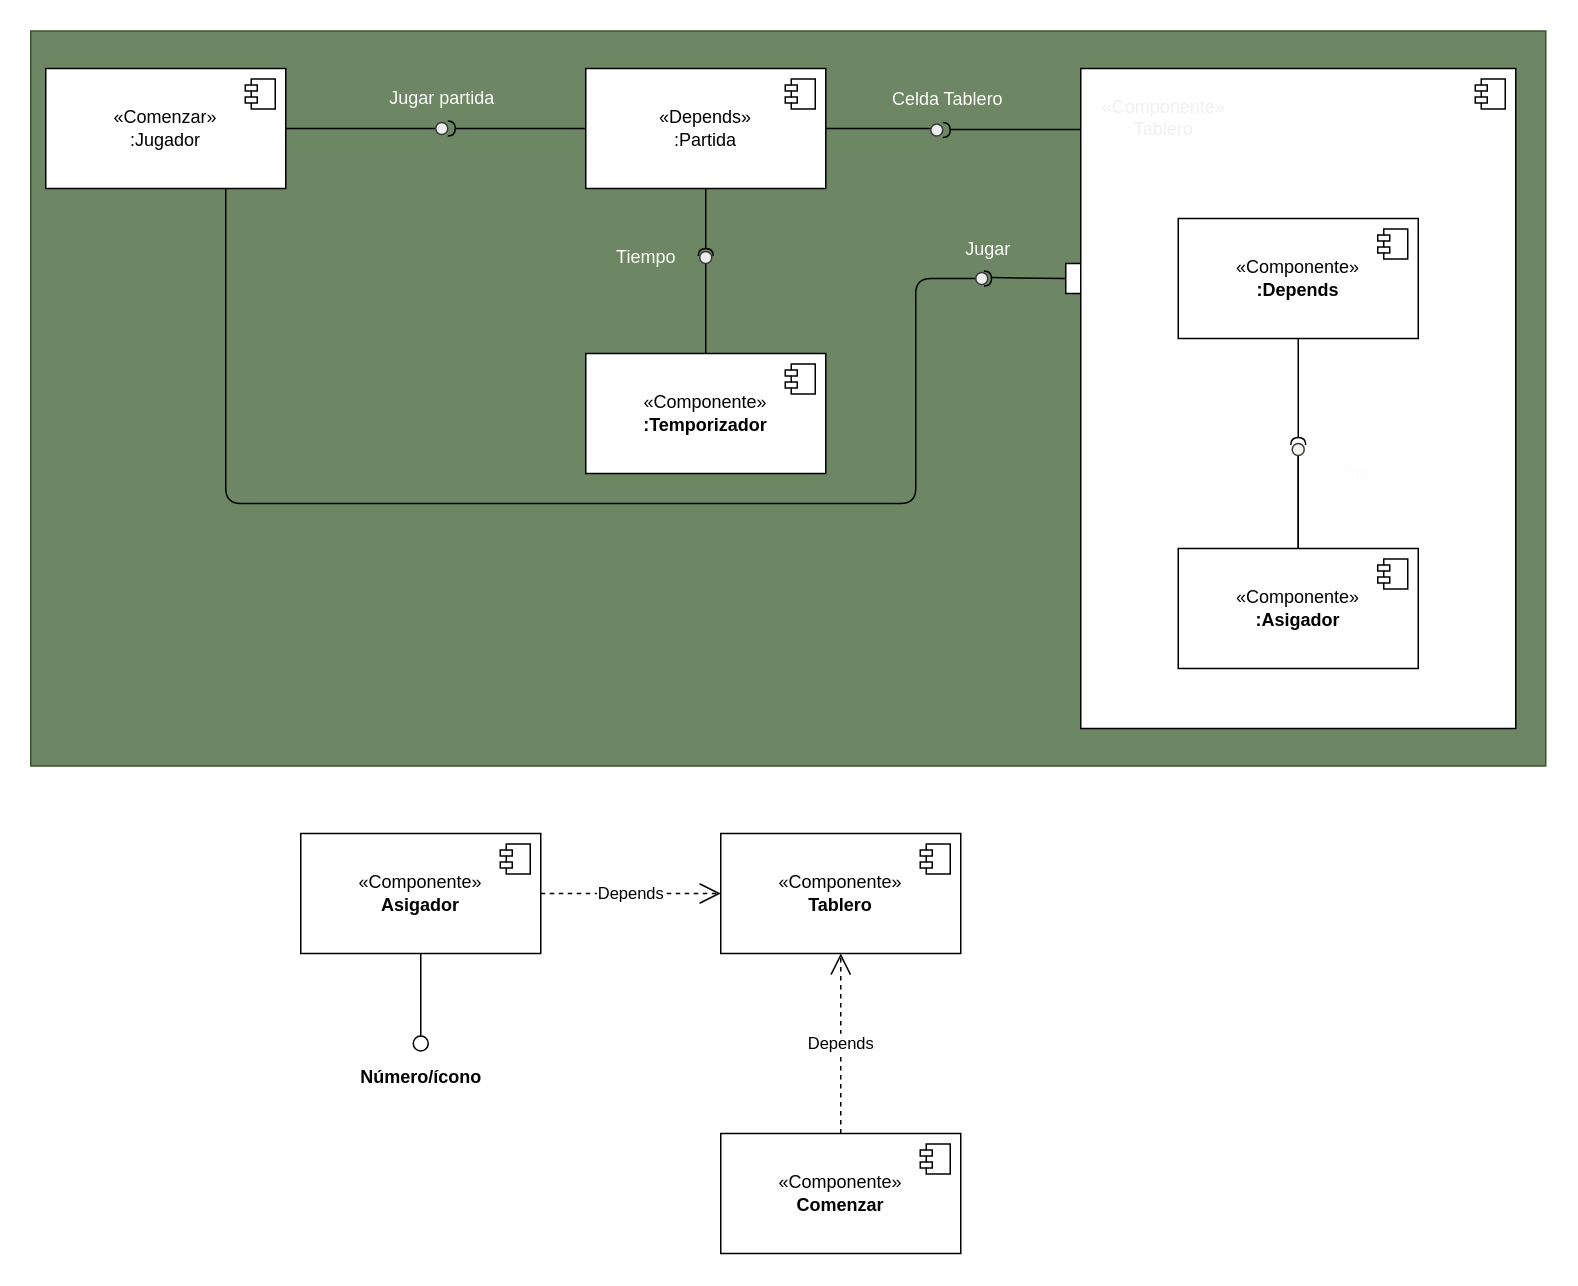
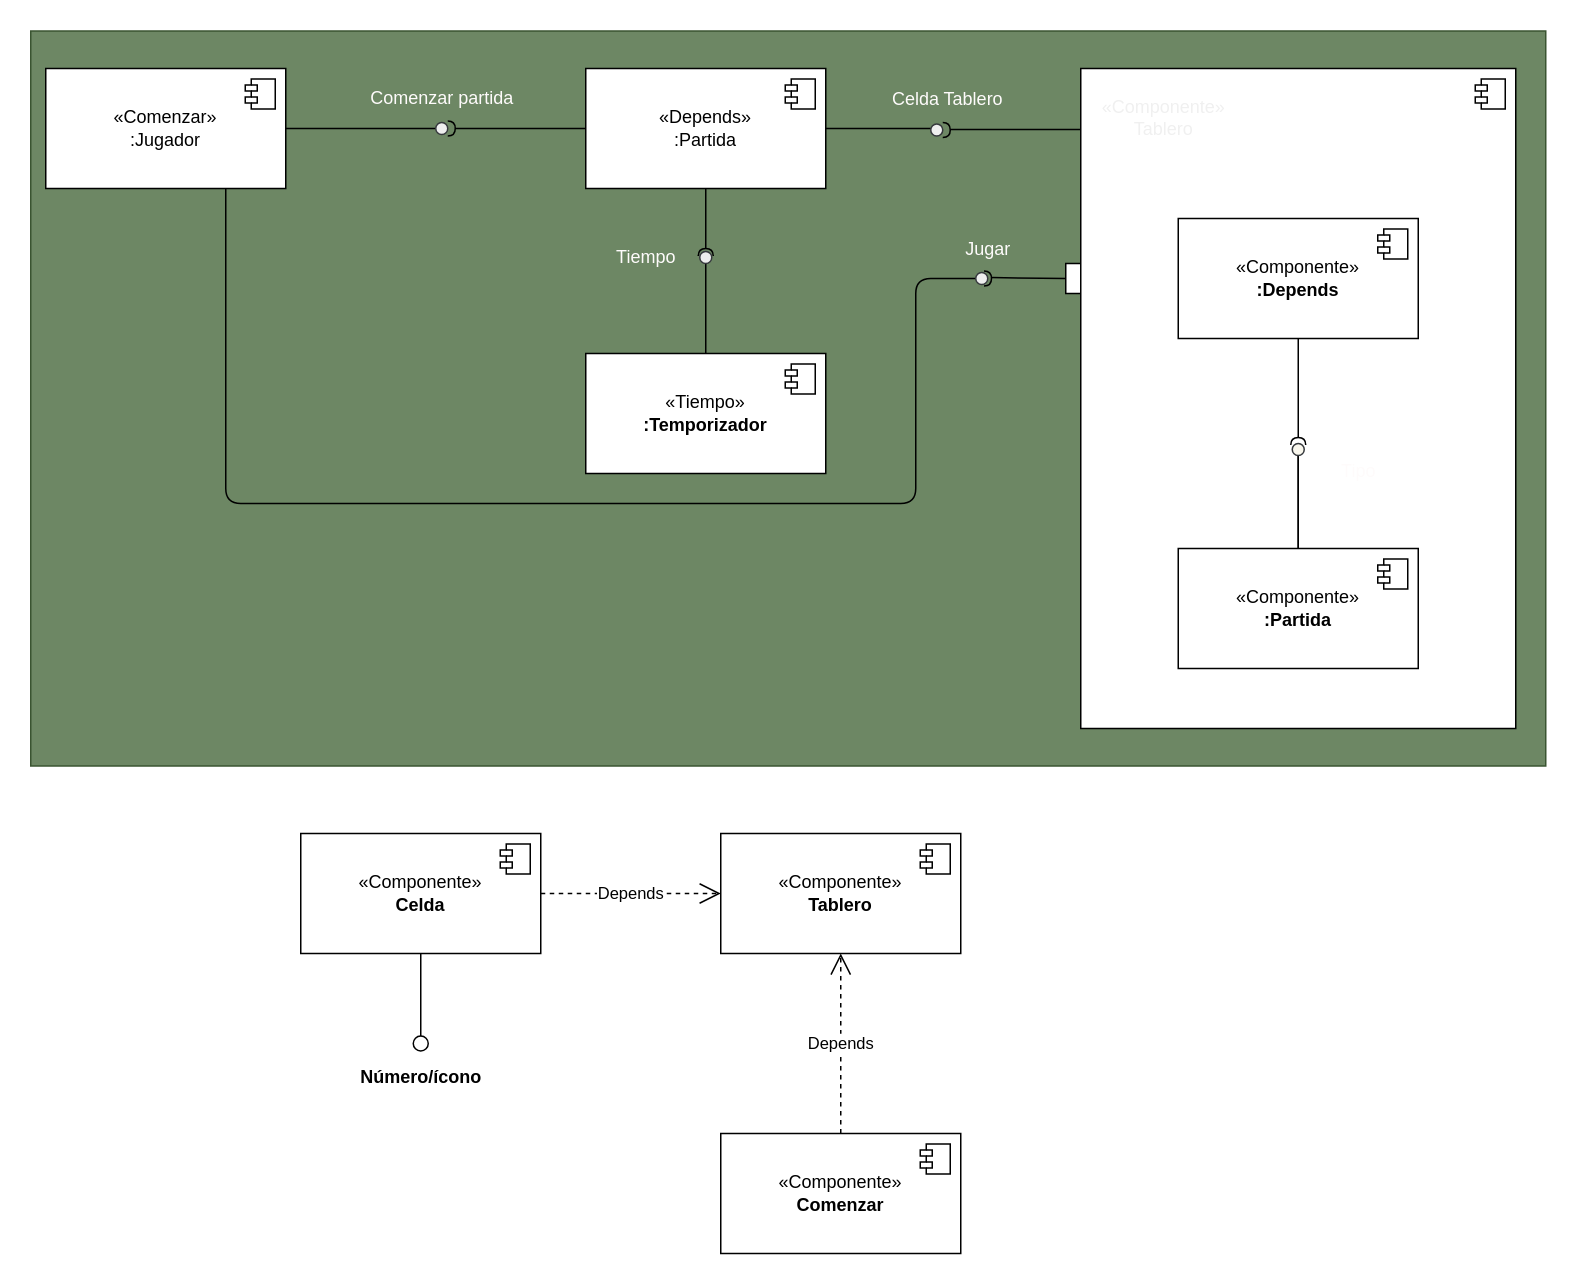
(443, 98) -> (443, 98)
(706, 413) -> (706, 413)
(1298, 608) -> (1298, 608)
(421, 893) -> (421, 893)
